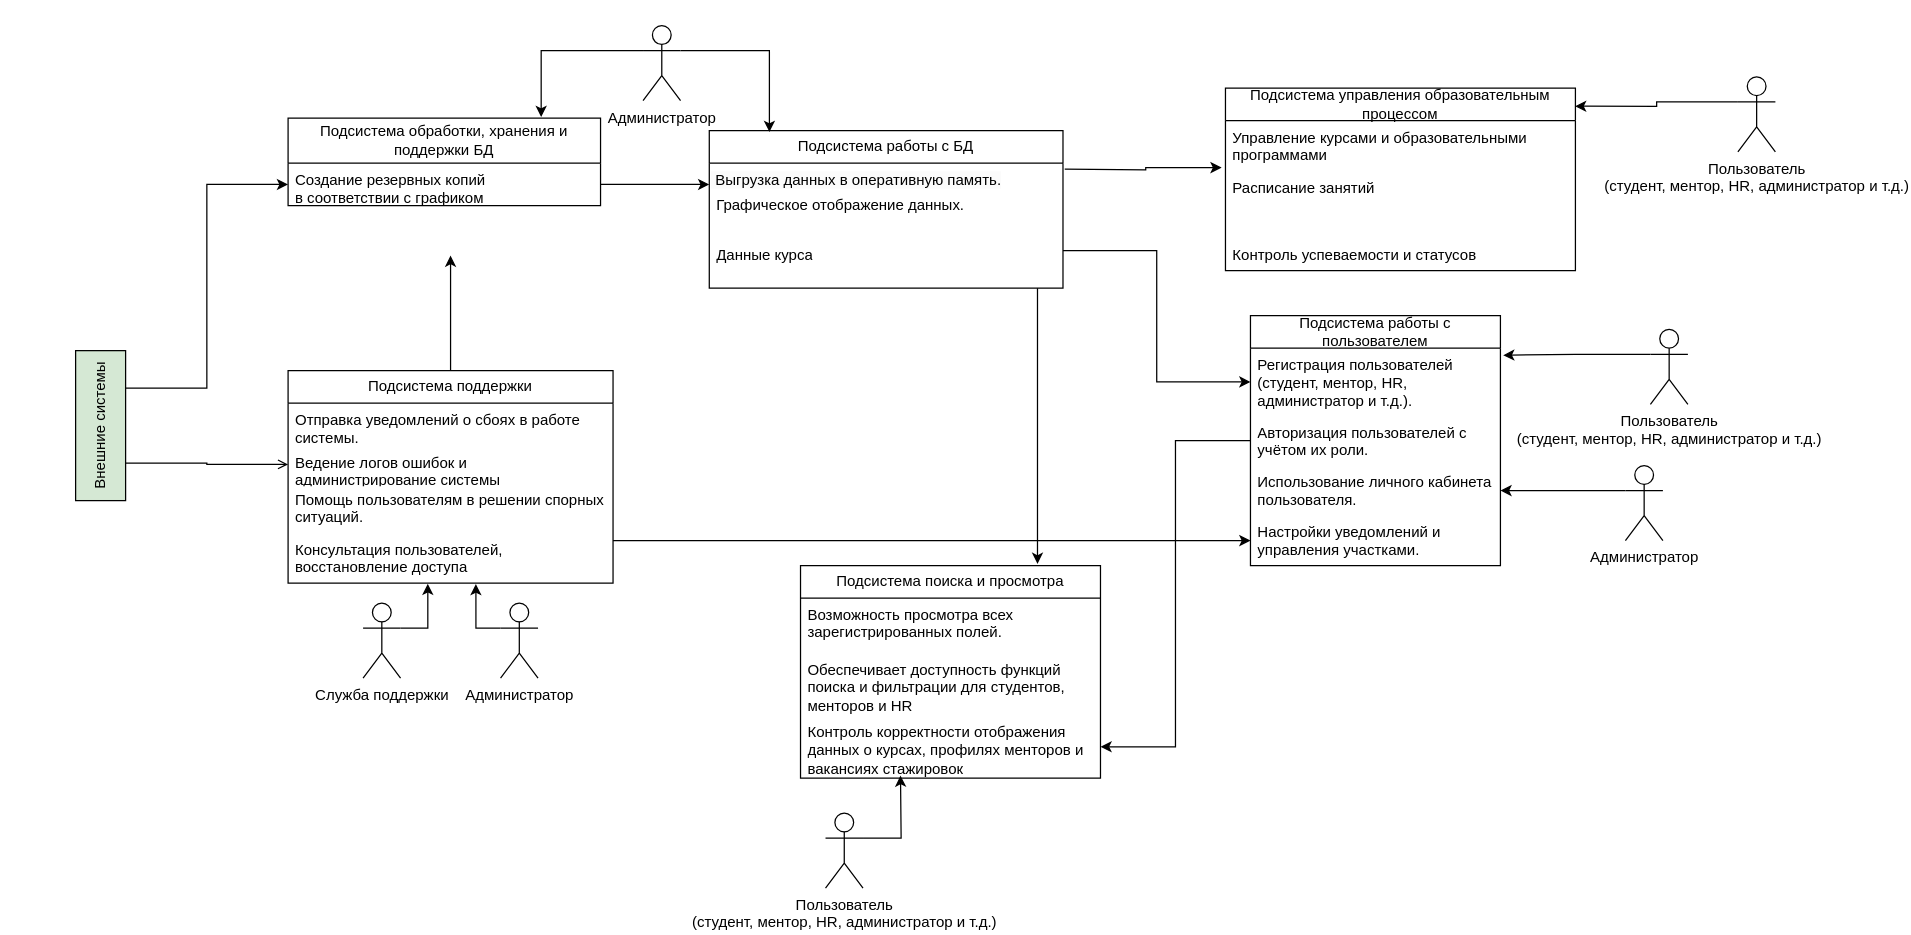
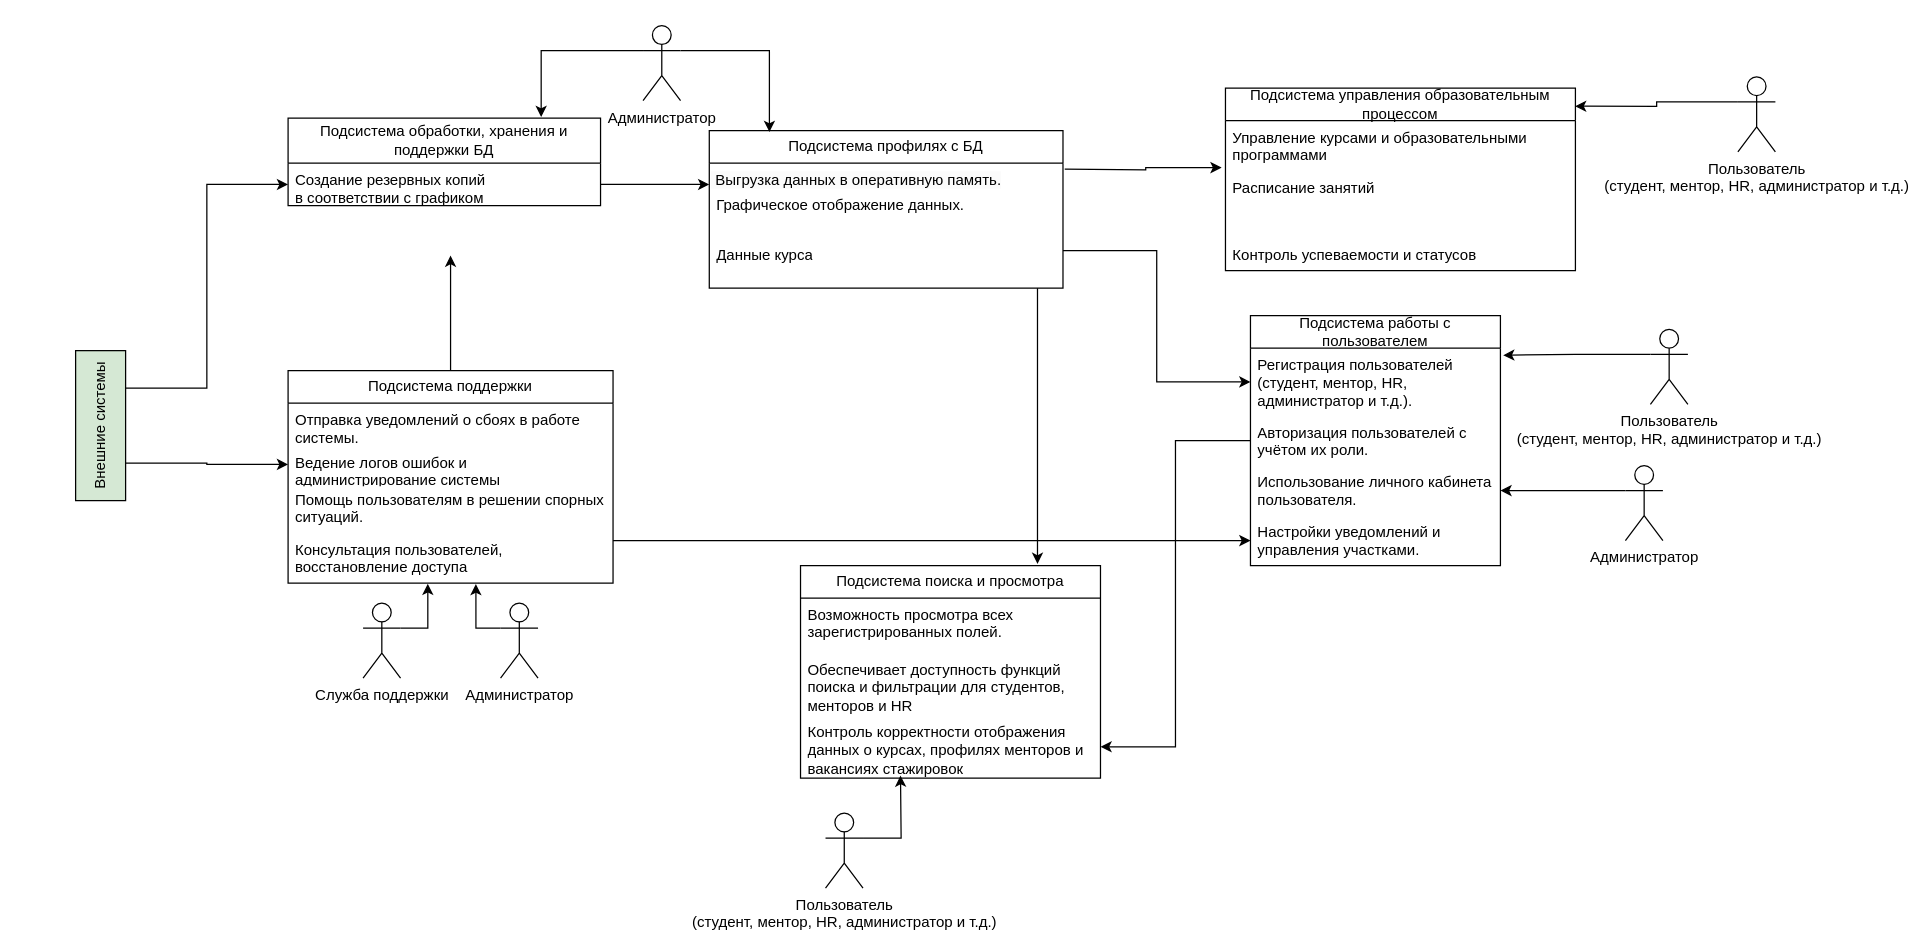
(886, 147) -> (886, 147)
(280, 464) -> (278, 464)
